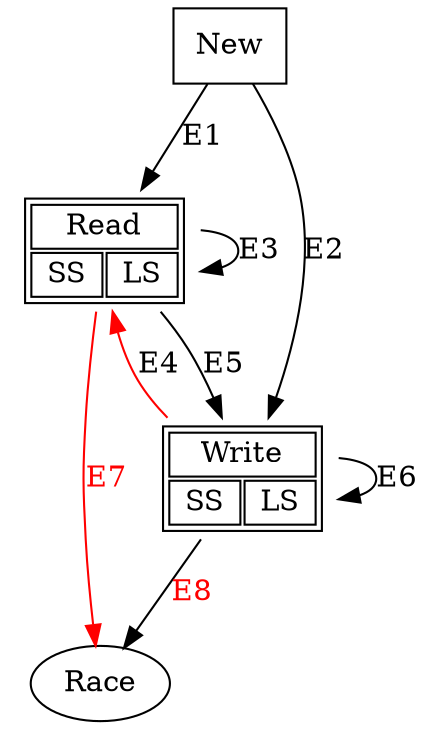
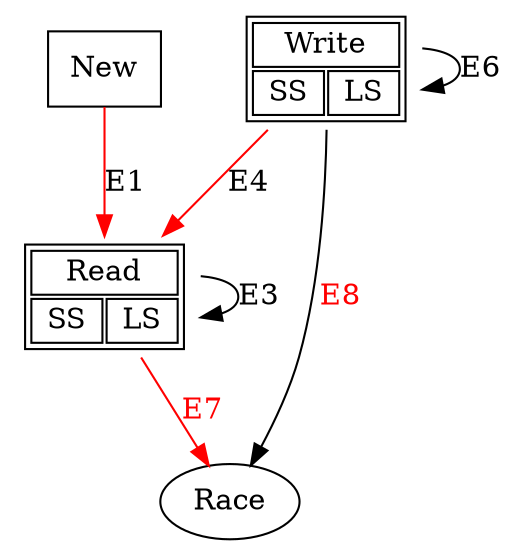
(180, 128) -> (105, 161)
(305, 237) -> none
(190, 353) -> none
